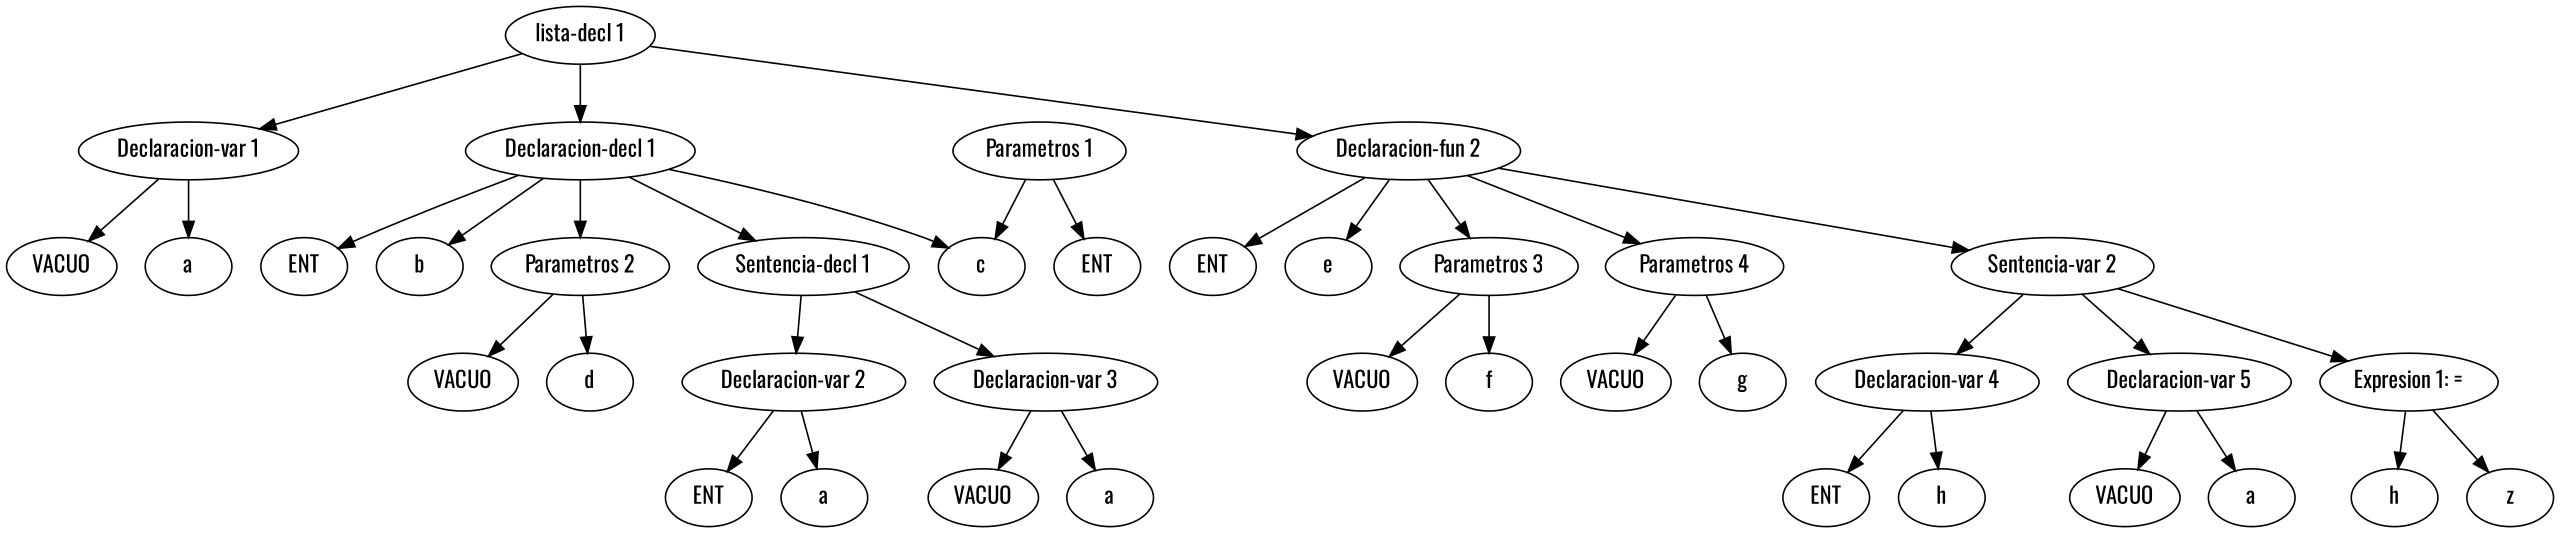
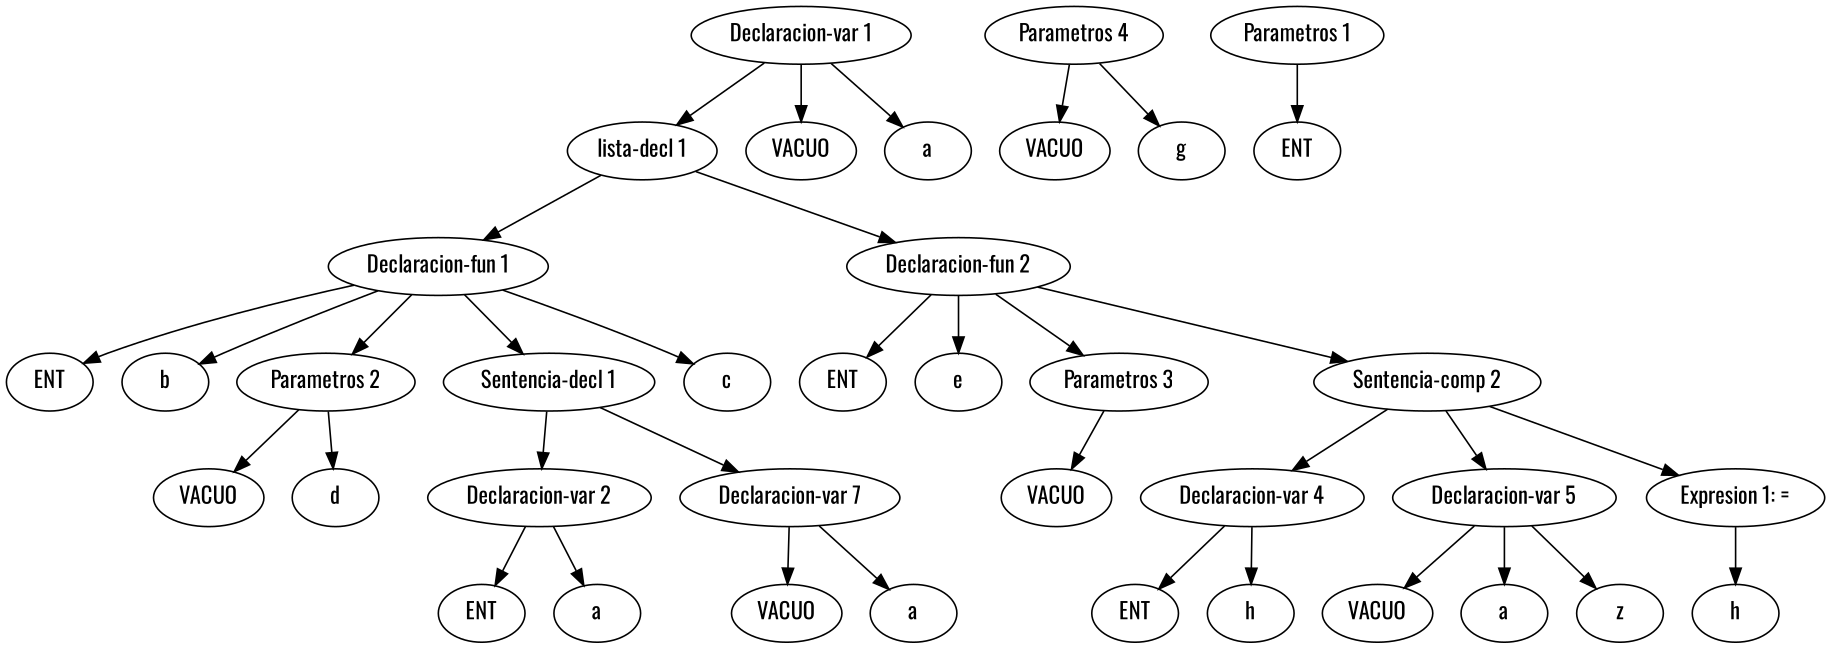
(399, 89) -> (727, 89)
(580, 151) -> (438, 267)
(1014, 202) -> none
(1546, 207) -> none
(2053, 267) -> (1427, 382)
(1046, 382) -> (790, 498)
(1489, 382) -> none
(2455, 435) -> (1558, 551)
